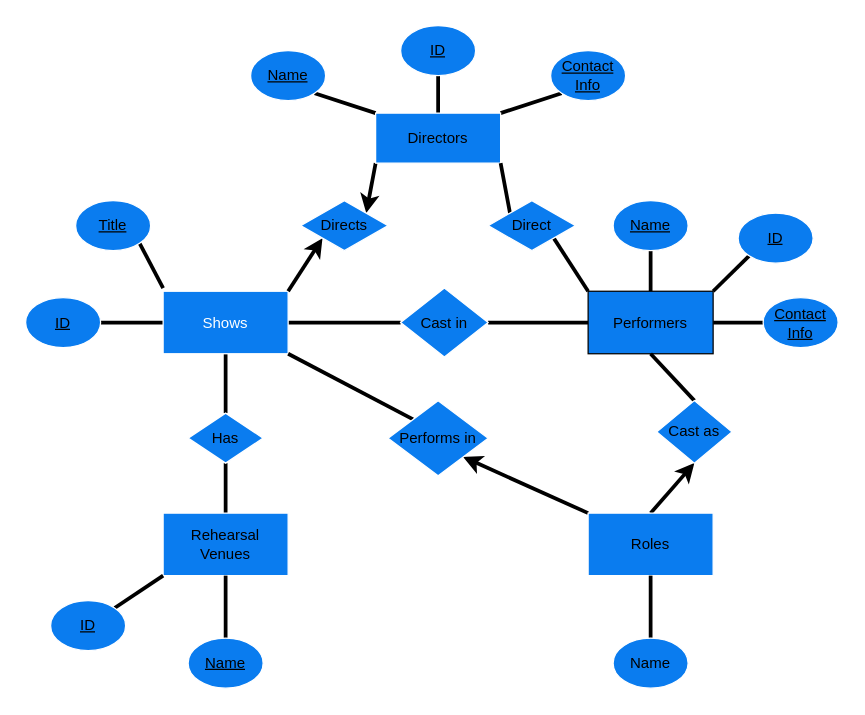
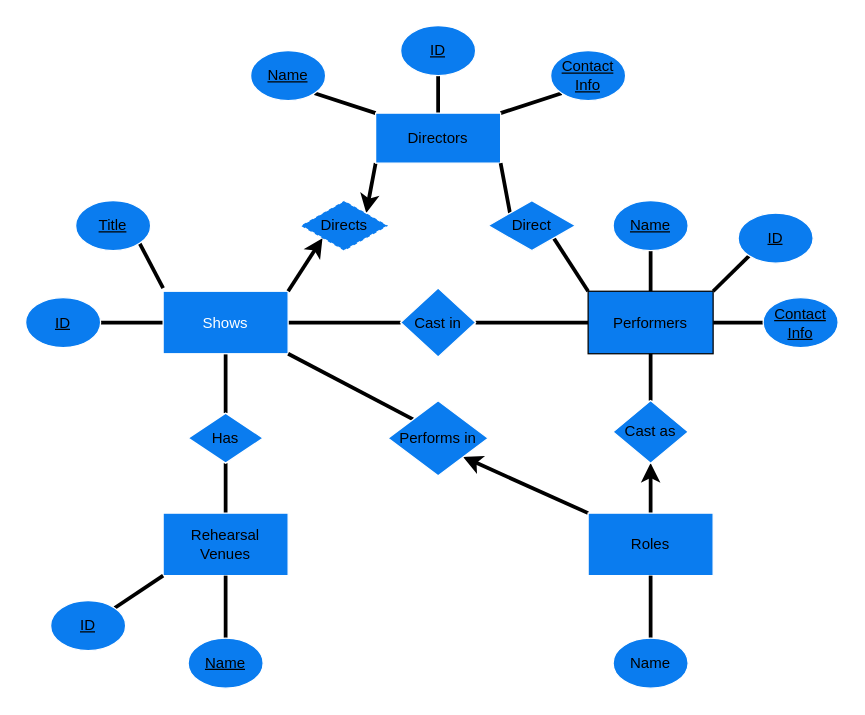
(344, 226) -> (344, 226)
(444, 323) -> (438, 323)
(694, 432) -> (651, 432)
